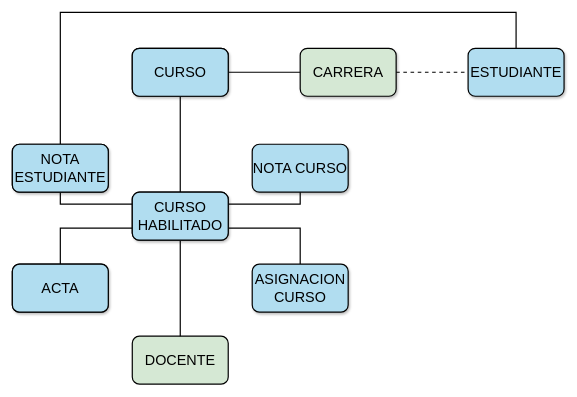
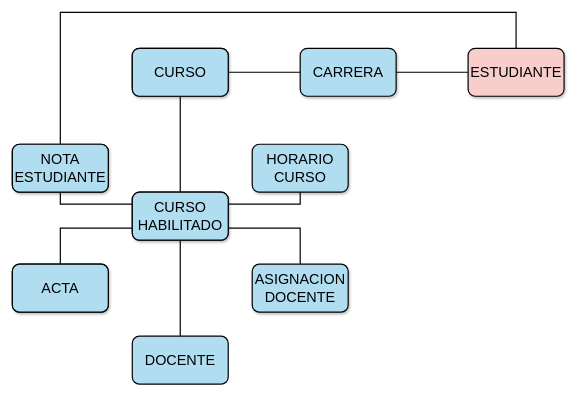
(348, 72) -> (348, 72)
(433, 72) -> (433, 72)
(516, 72) -> (516, 72)
(300, 168) -> (300, 168)
(300, 288) -> (300, 288)
(180, 360) -> (180, 360)
